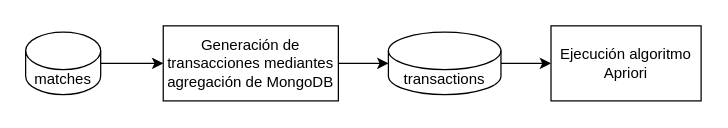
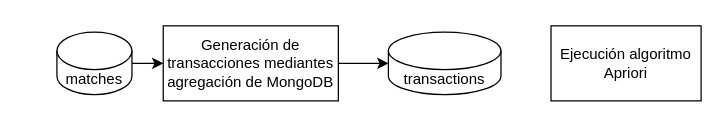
(63, 63) -> (94, 63)
(522, 63) -> none
